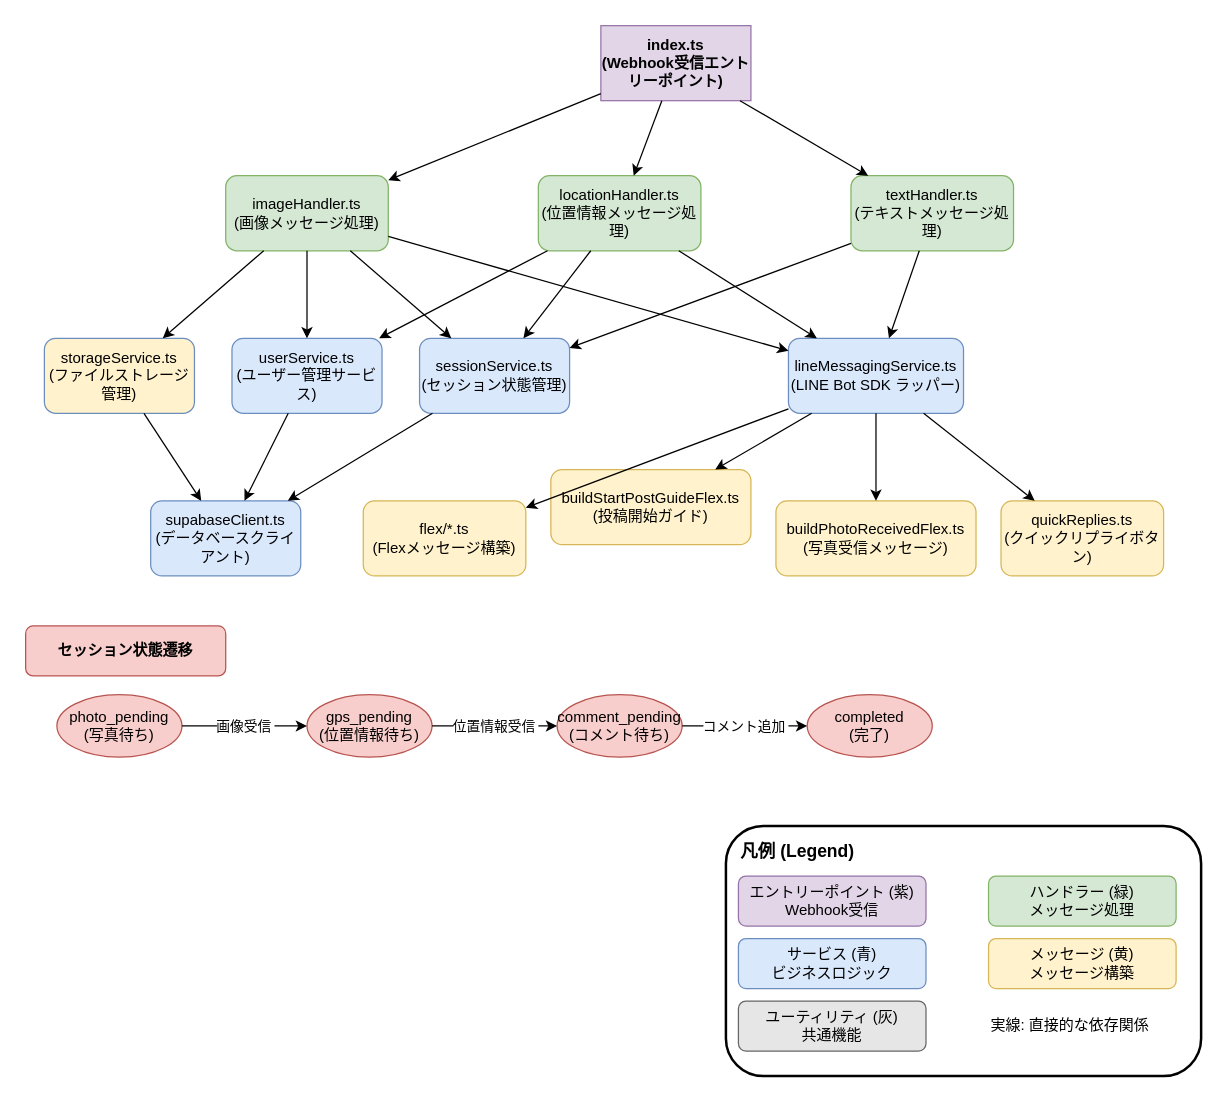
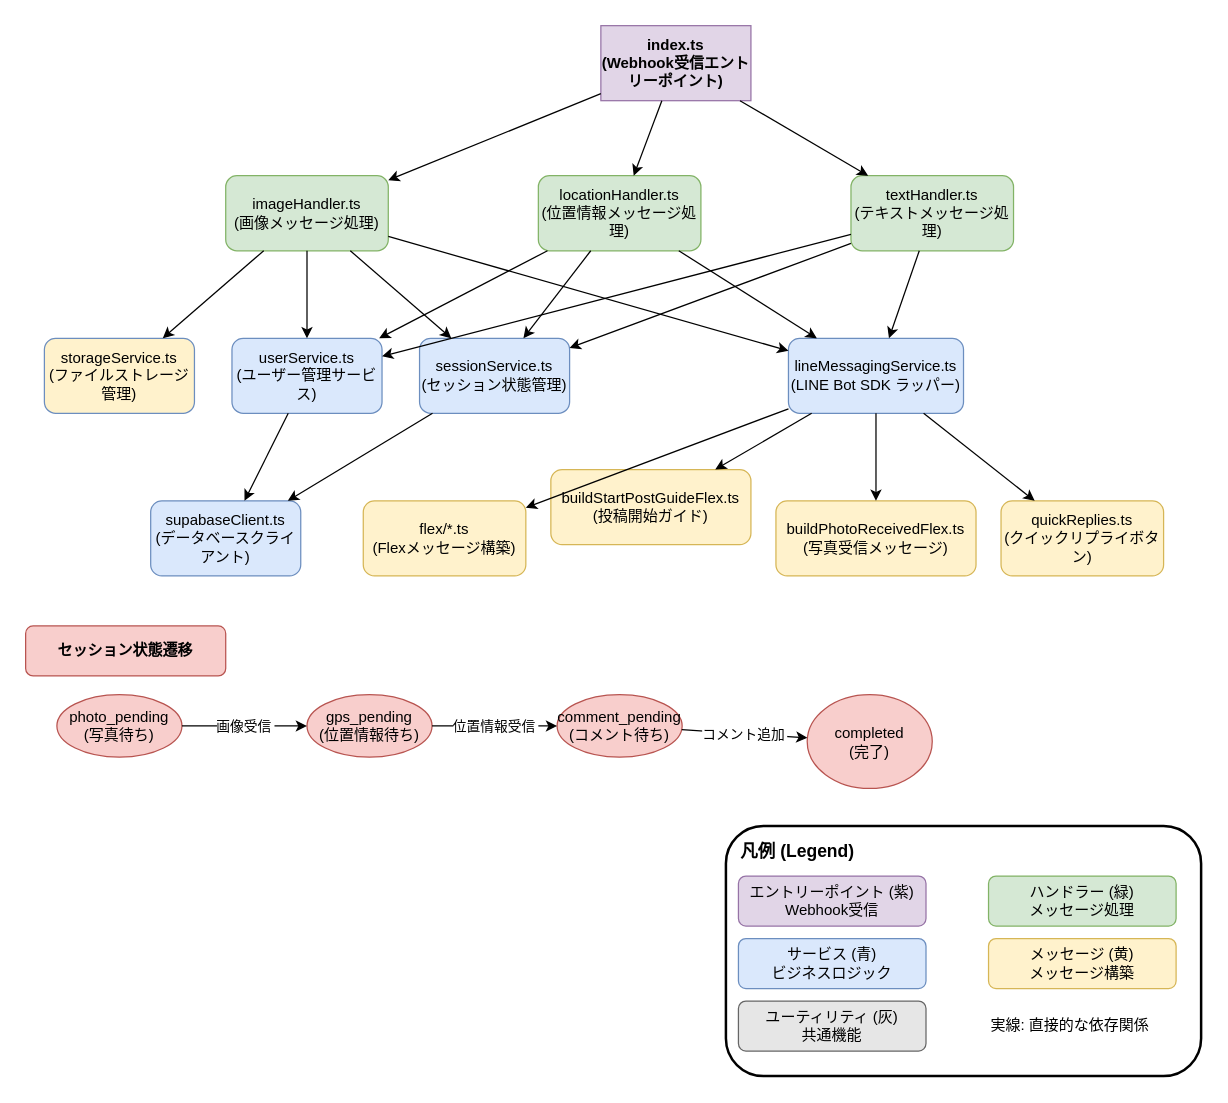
none -> (698, 274)
(170, 454) -> none
(869, 726) -> (869, 741)
